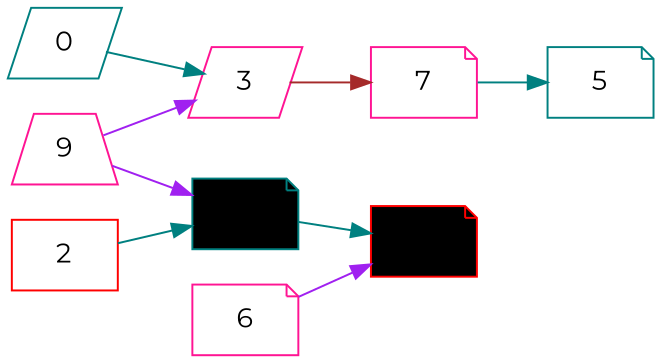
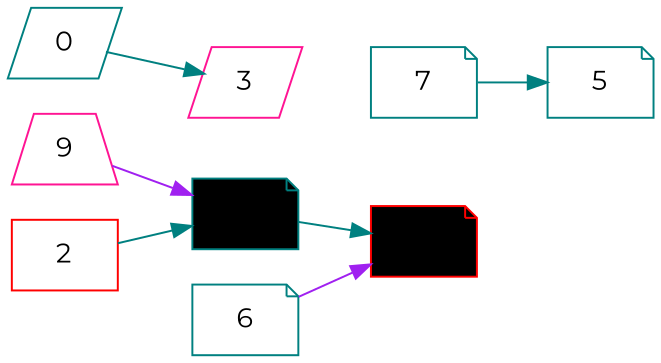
(320, 82) -> none
(424, 82) -> (424, 82)
(140, 121) -> none
(245, 320) -> (245, 320)
